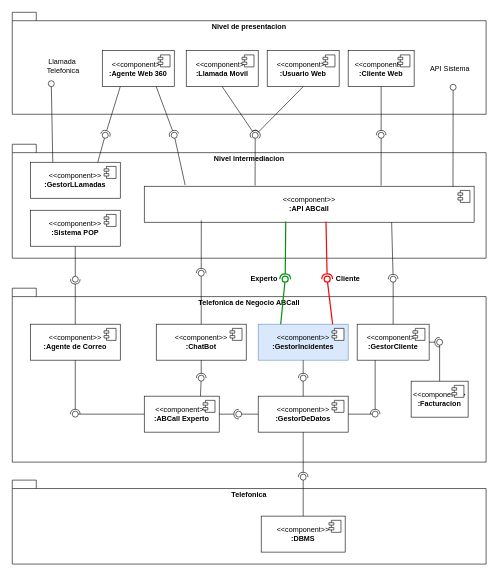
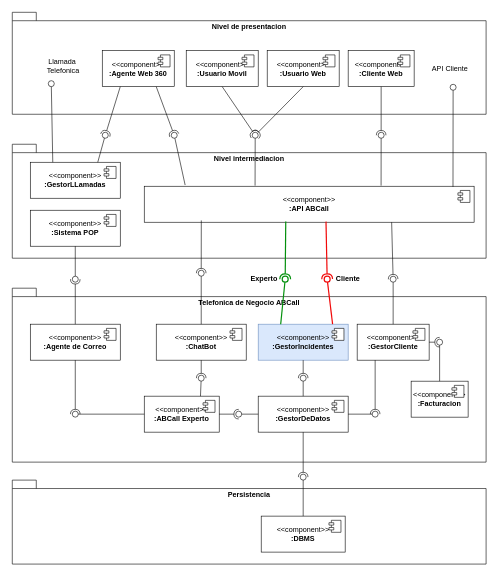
(222, 69) -> (222, 69)
(450, 69) -> (450, 69)
(249, 495) -> (249, 495)
